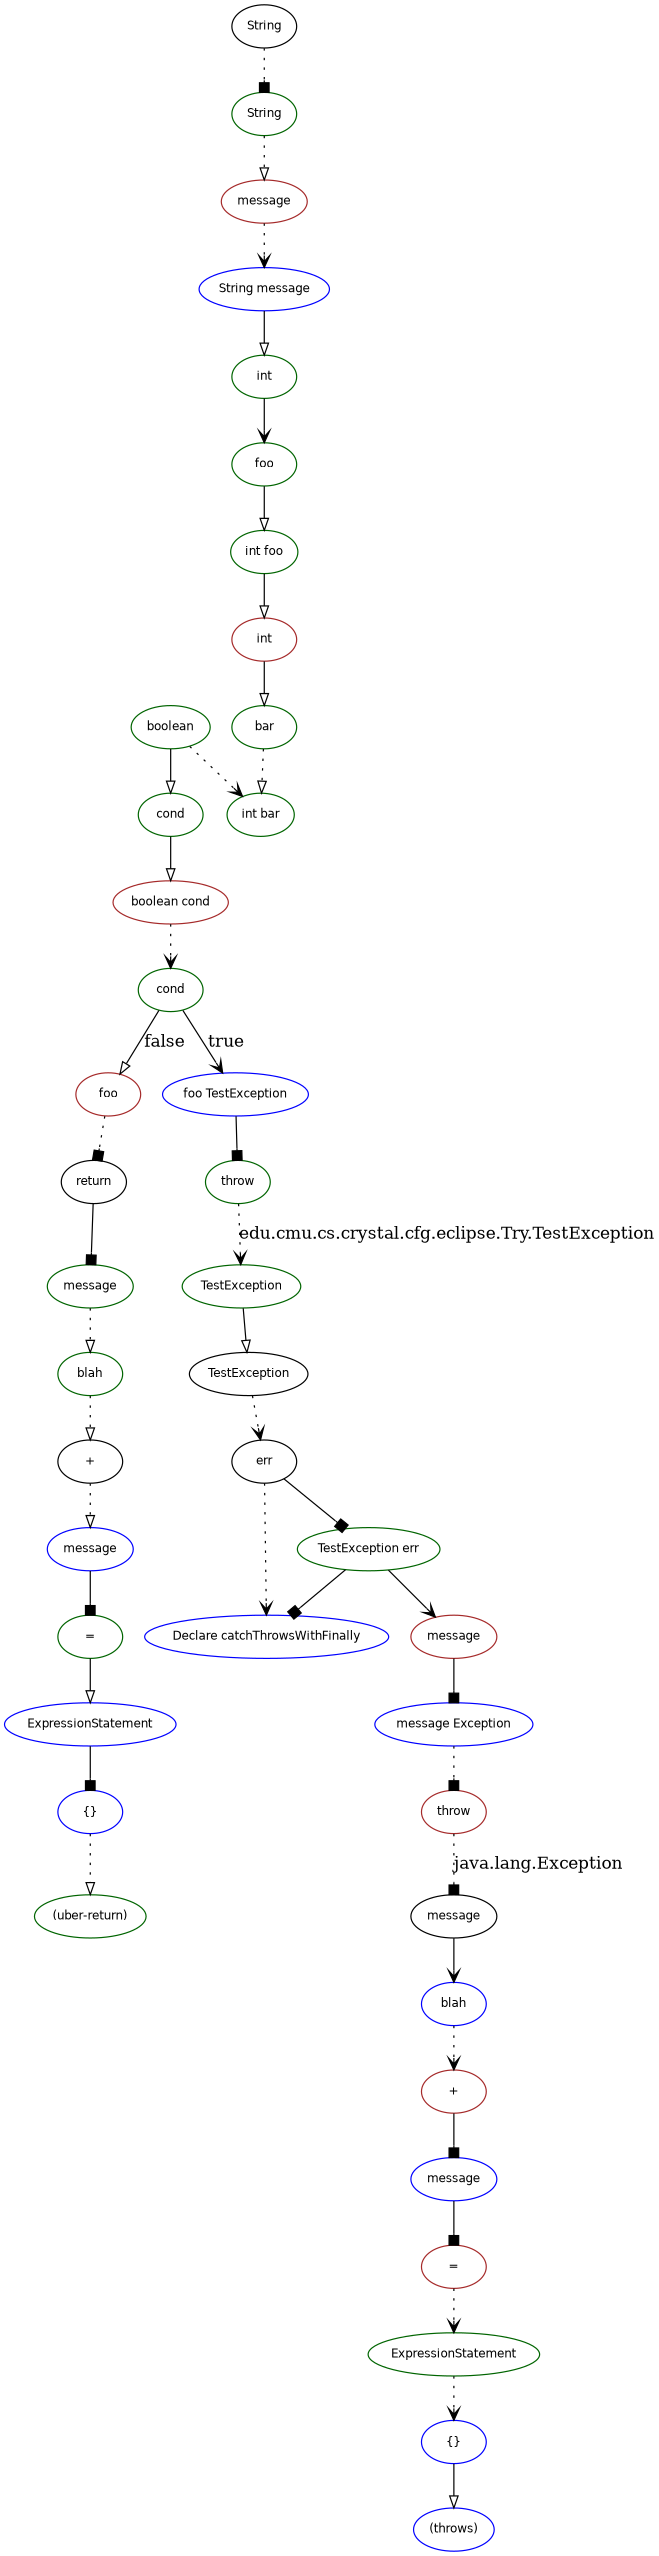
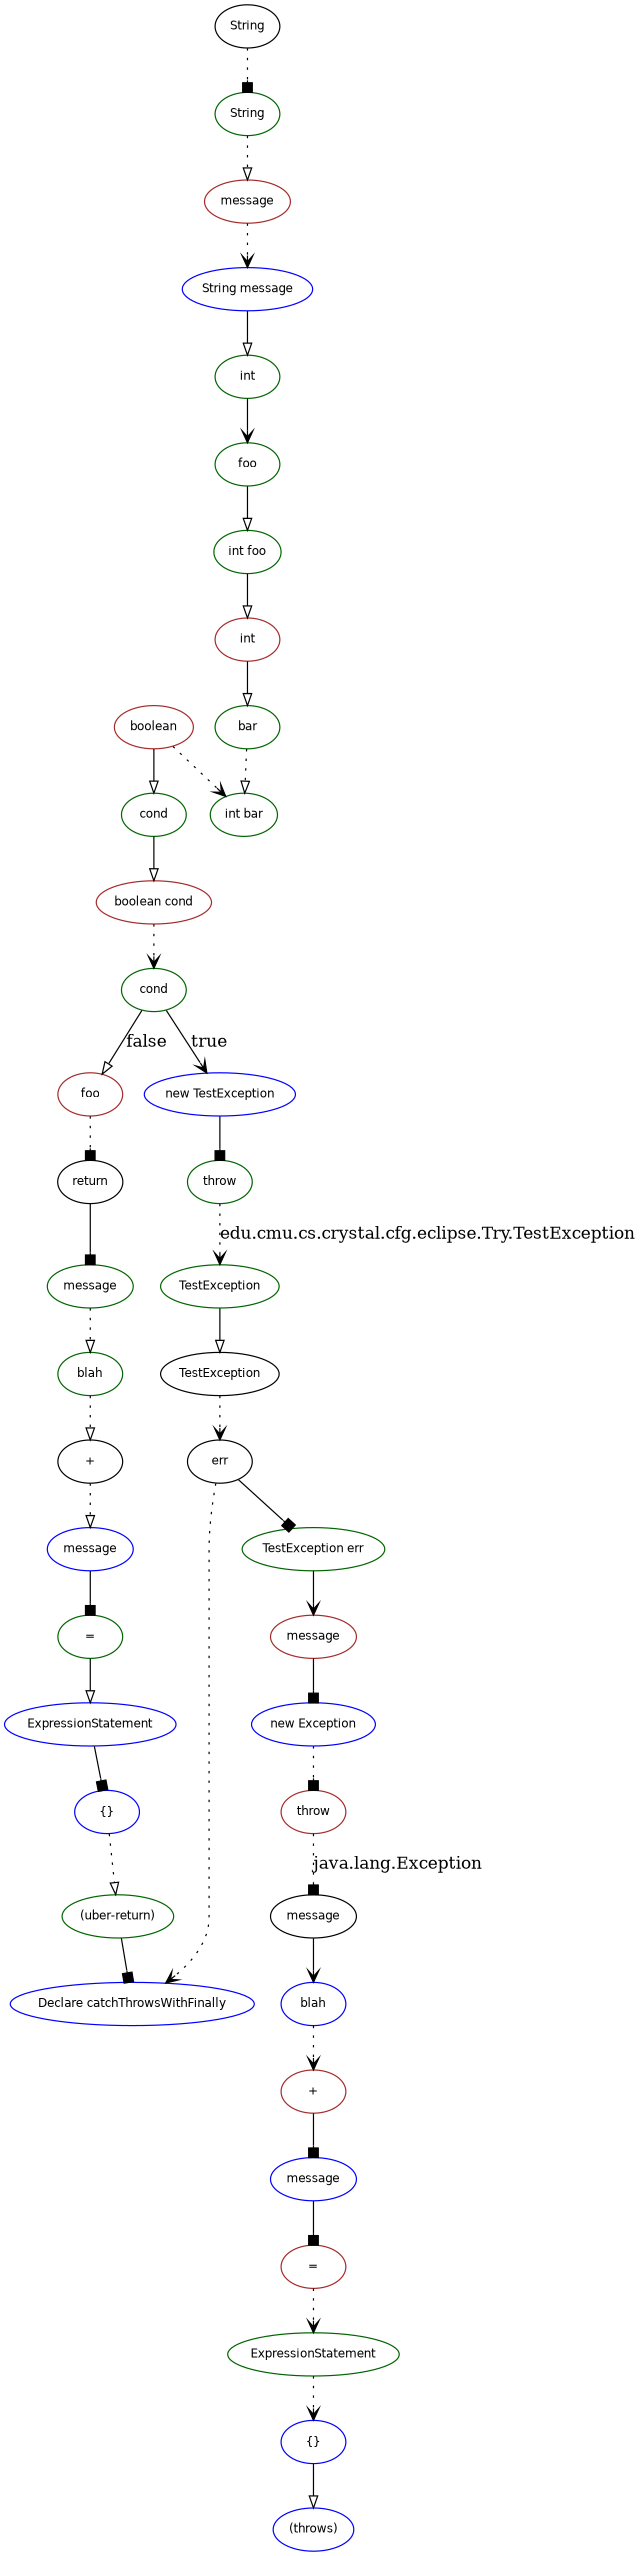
(171, 727) -> (154, 727)
(235, 1094) -> (220, 1094)
(323, 1589) -> (124, 1954)
(454, 1724) -> (313, 1724)
